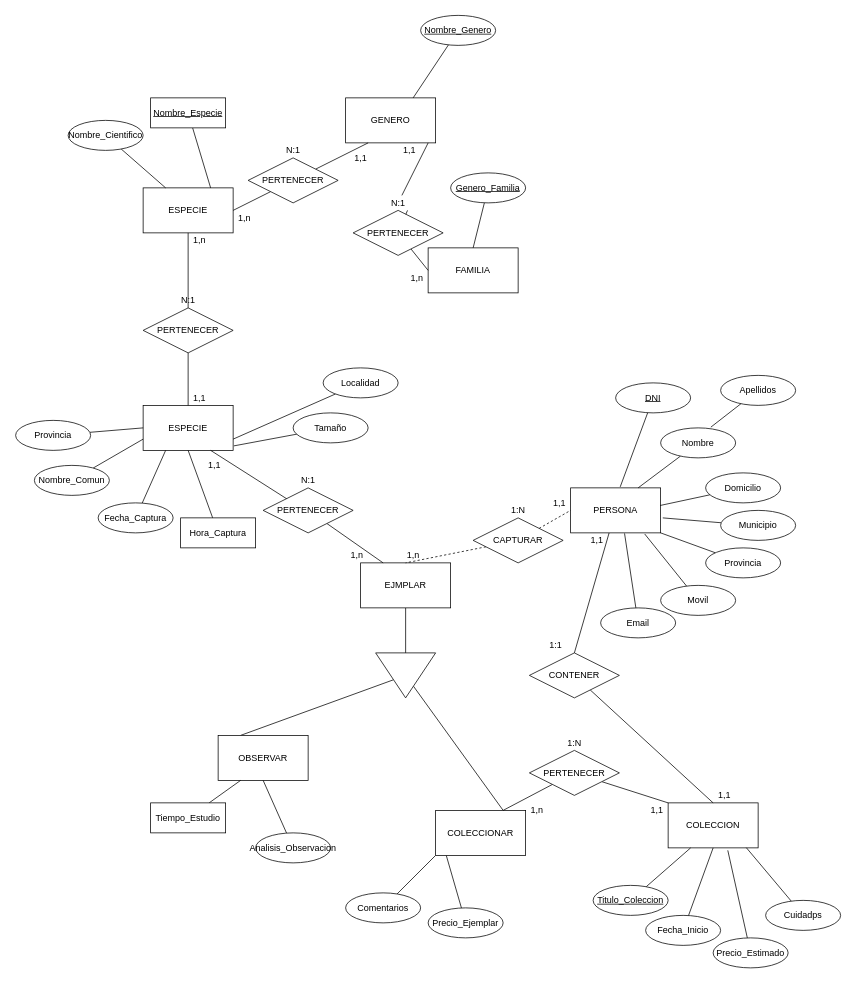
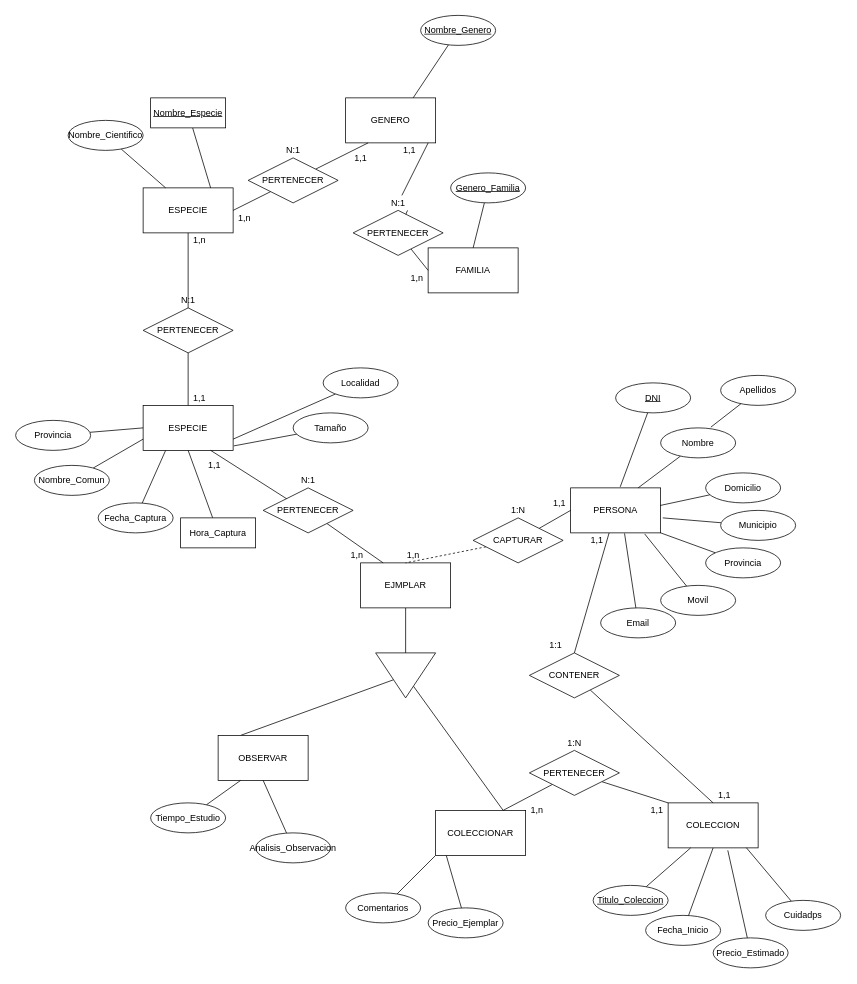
(555, 519) -> (555, 519)
(188, 818) -> (188, 818)
